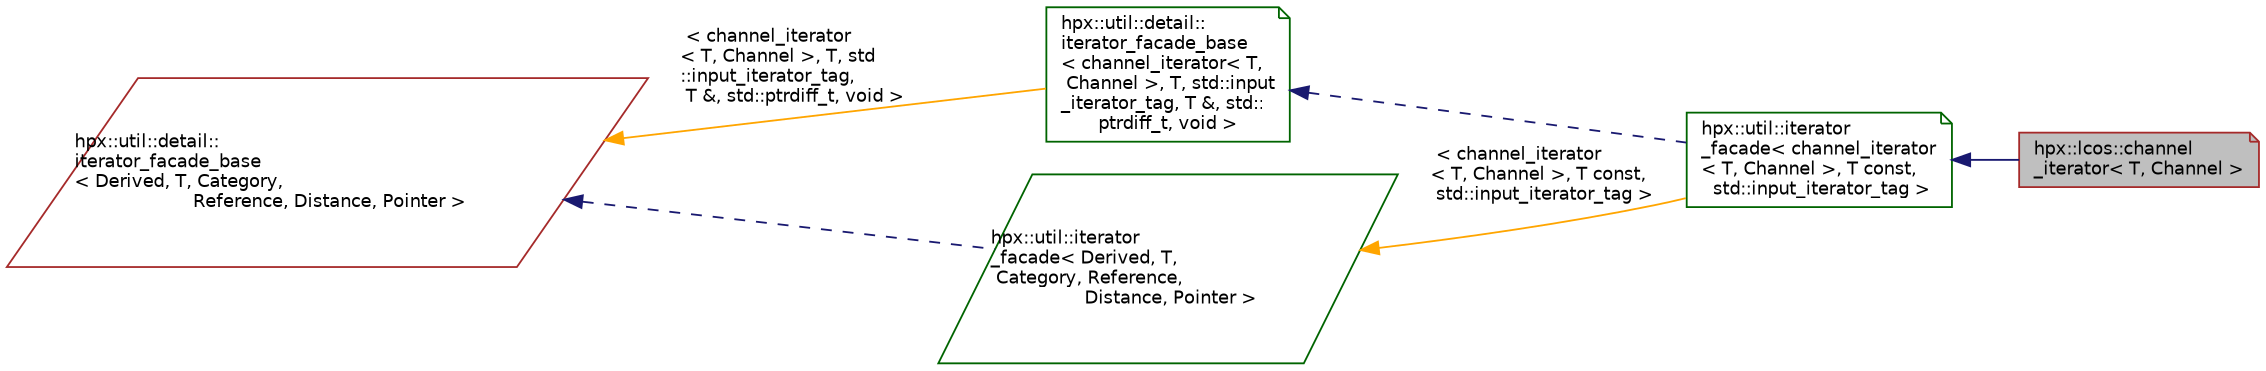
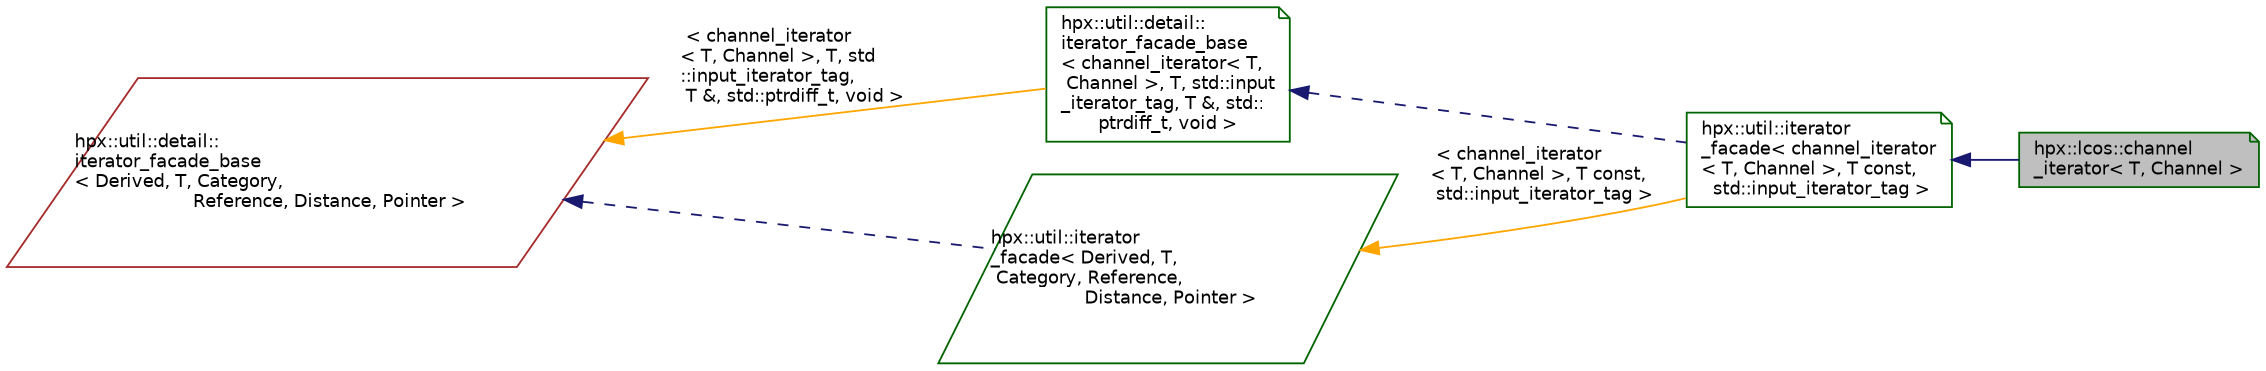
(2139, 160) -> (2139, 160)
